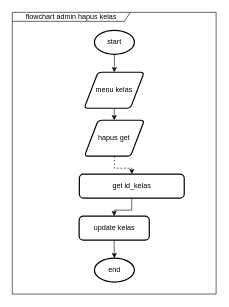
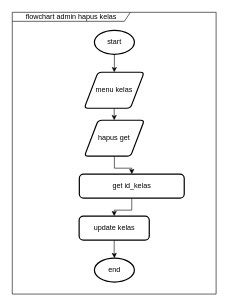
(118, 168) -> (118, 168)
